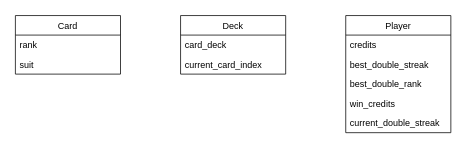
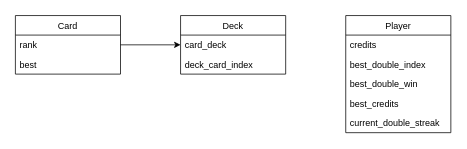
none -> (147, 45)
(28, 65) -> (30, 65)
(229, 65) -> (221, 65)
(394, 65) -> (390, 65)
(389, 84) -> (385, 84)
(375, 104) -> (379, 104)
